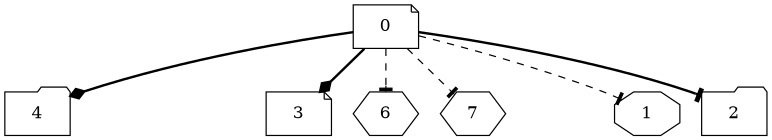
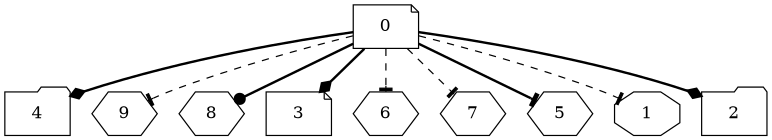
(559, 57) -> (559, 57)
none -> (125, 114)
none -> (212, 114)
none -> (560, 114)
